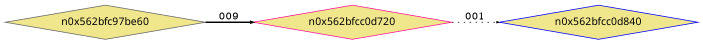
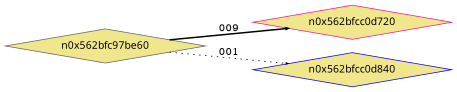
(474, 22) -> (228, 58)
